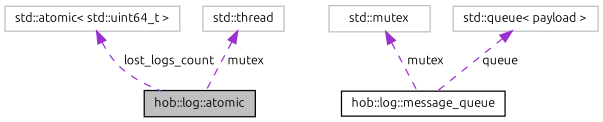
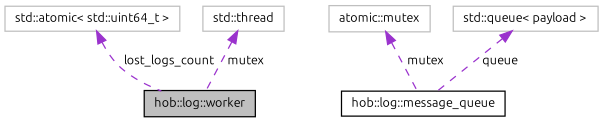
(380, 19) -> (380, 19)
(200, 104) -> (200, 104)
